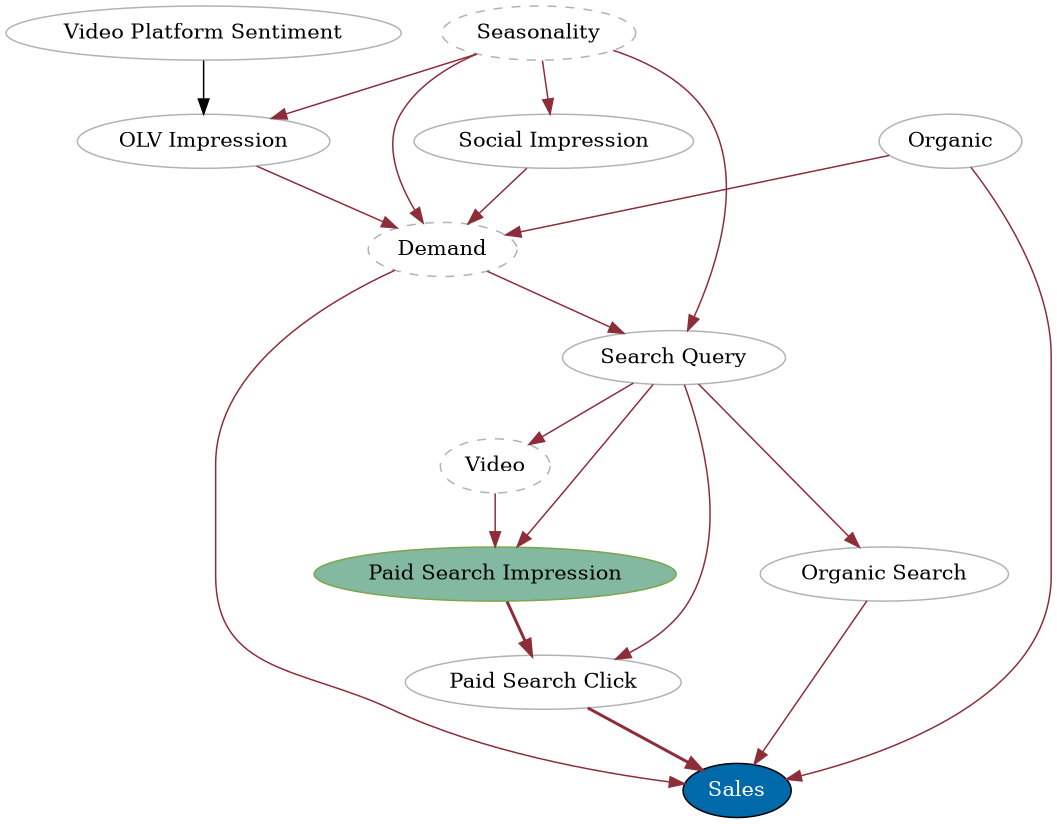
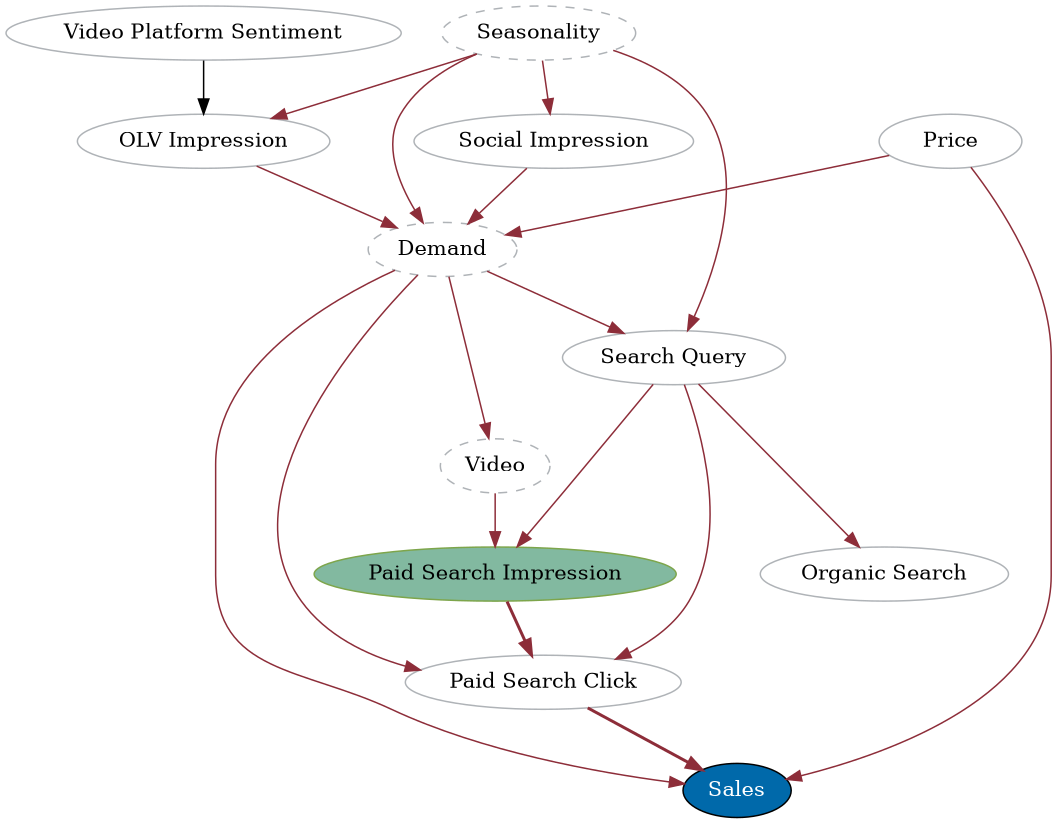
(951, 141) -> (951, 141)
(588, 410) -> (467, 350)
none -> (285, 482)
(815, 676) -> none
